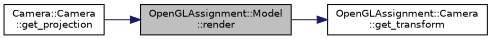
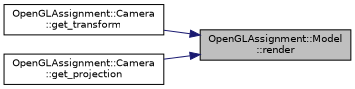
(54, 20) -> (84, 69)
(304, 20) -> (177, 32)
